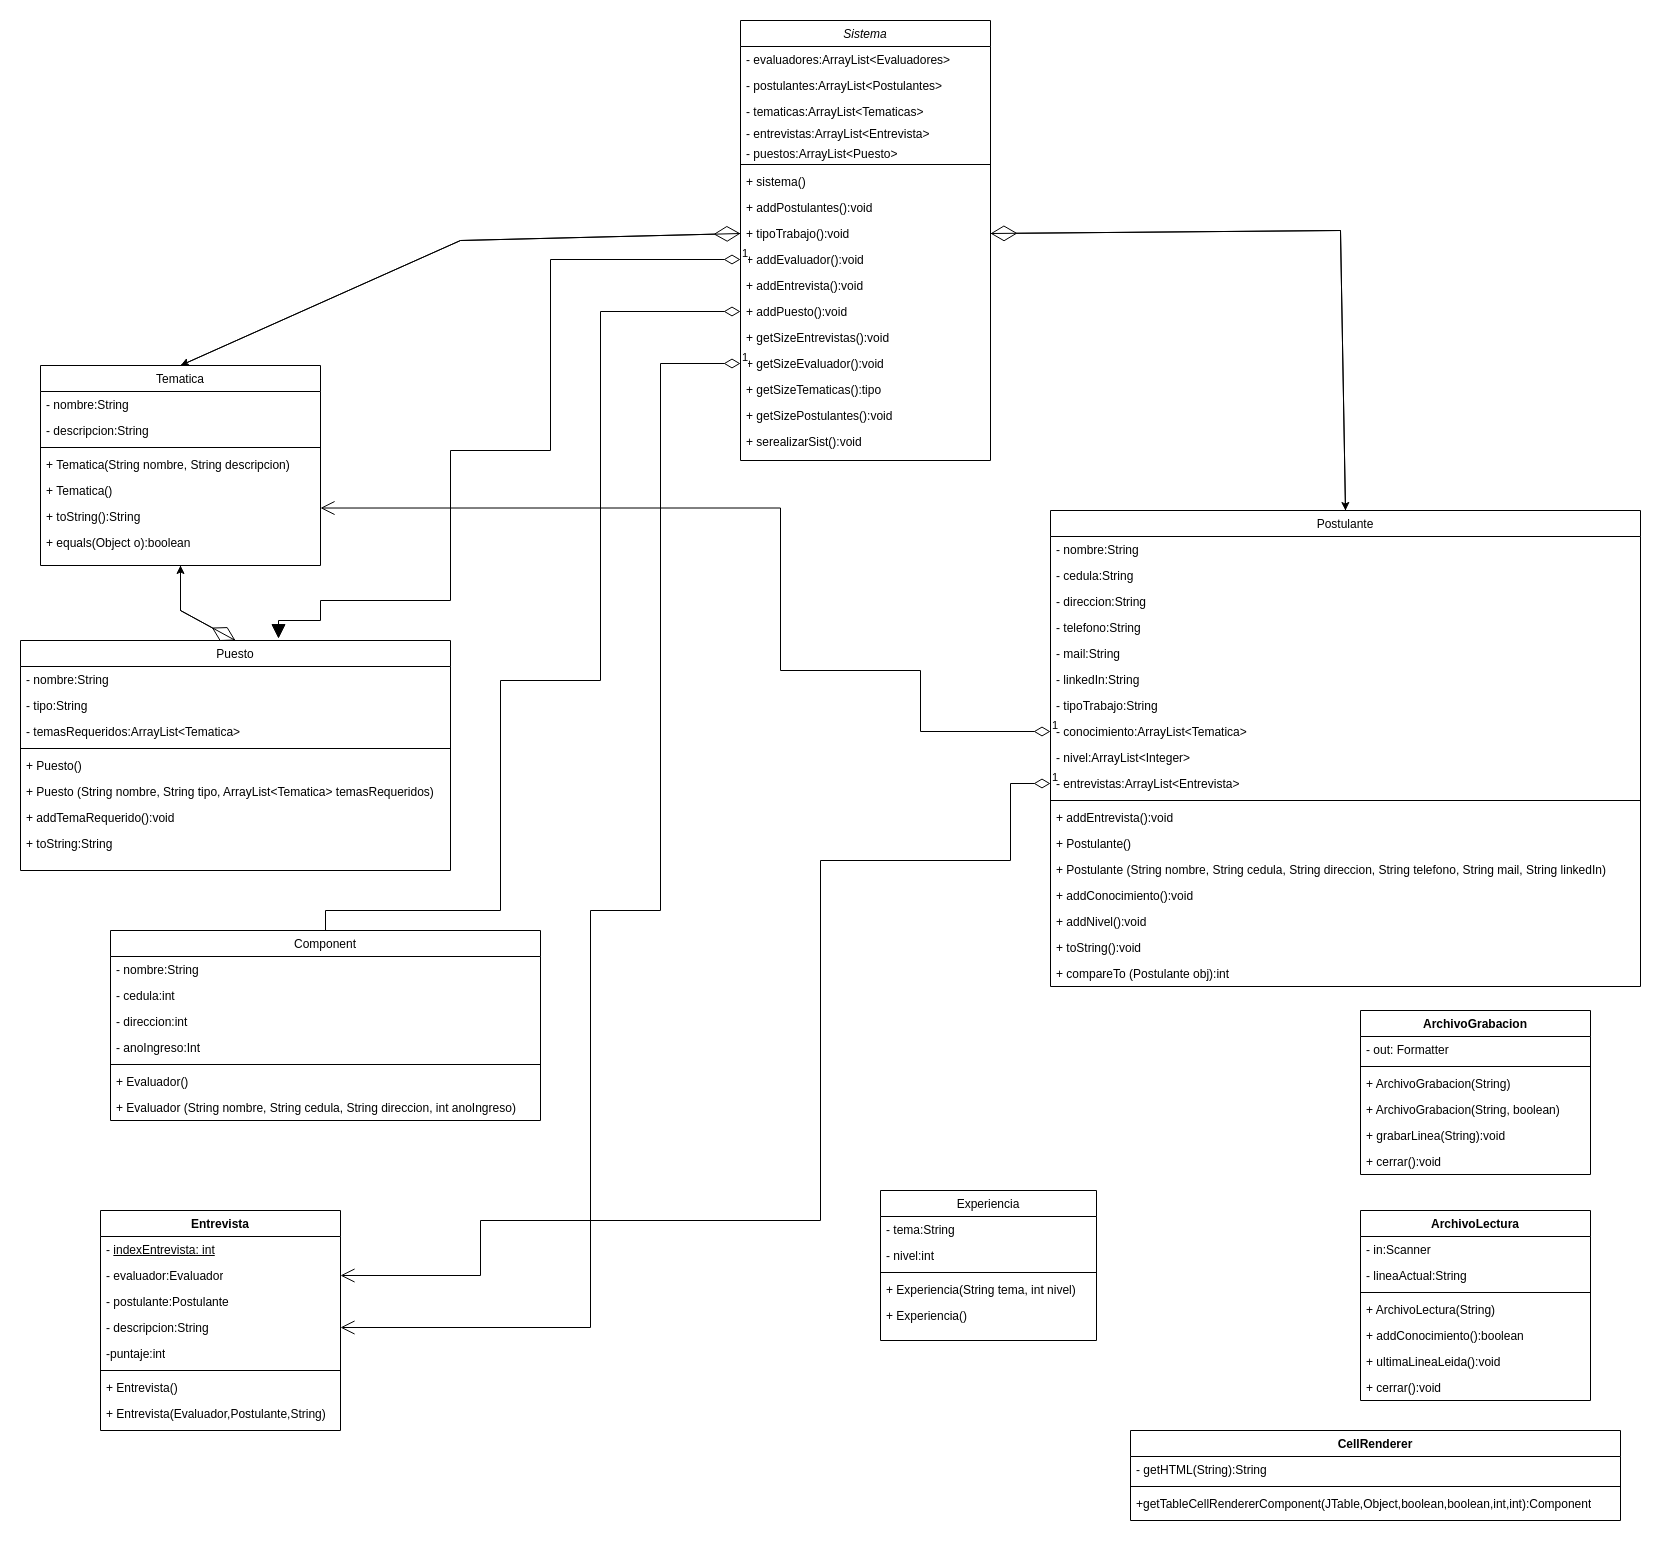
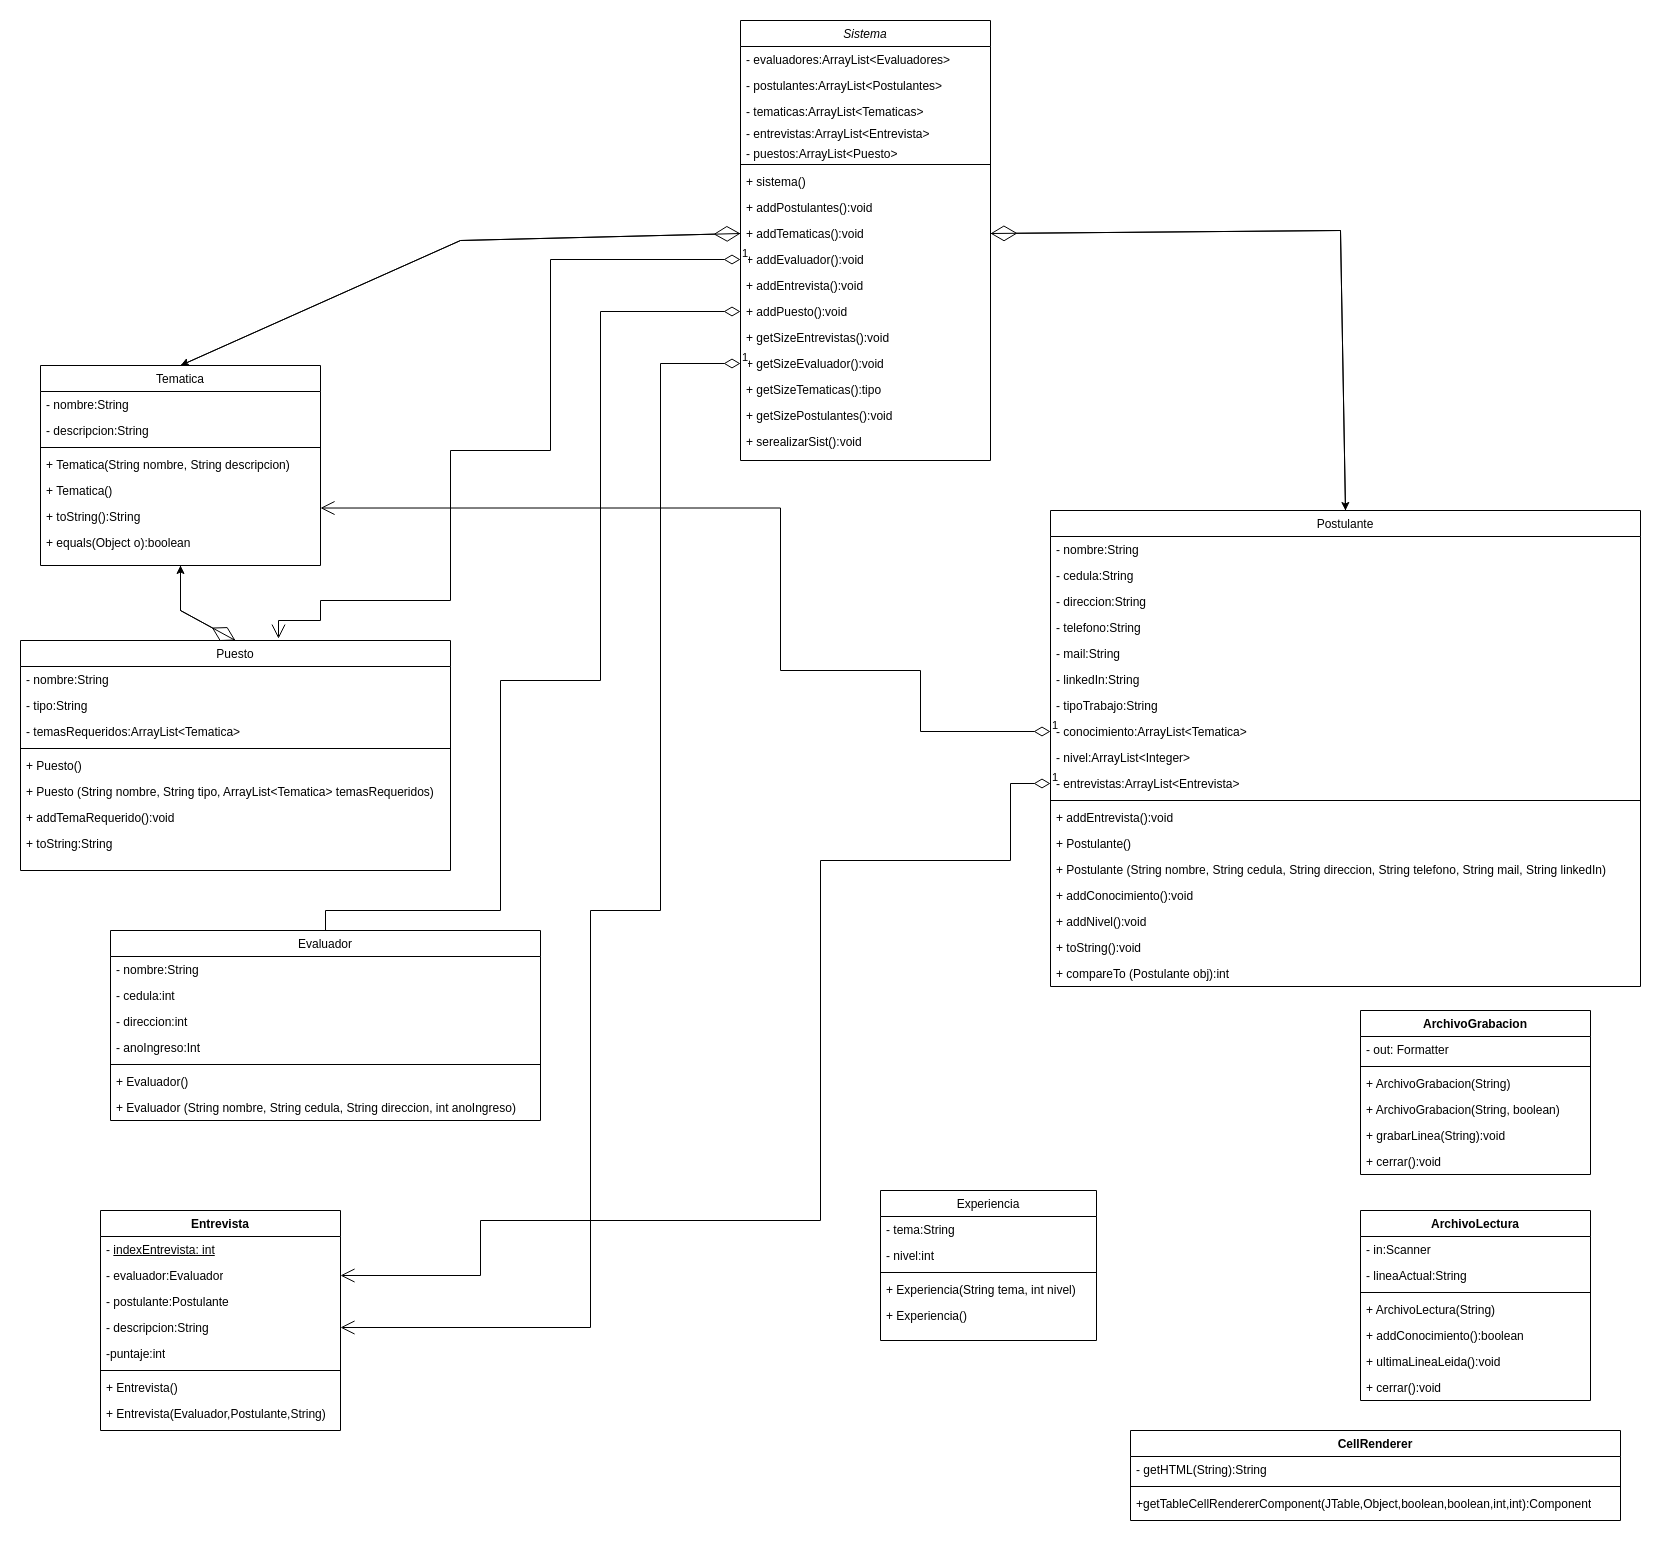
(809, 234) -> (812, 234)
(279, 623) -> (279, 628)
(325, 944) -> (325, 944)
